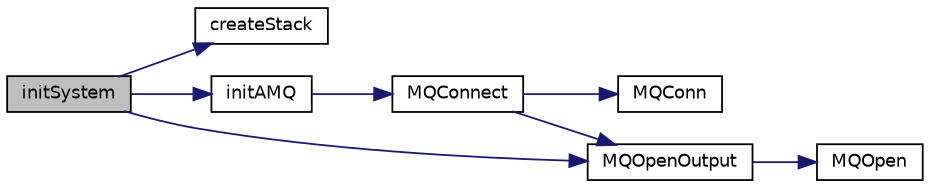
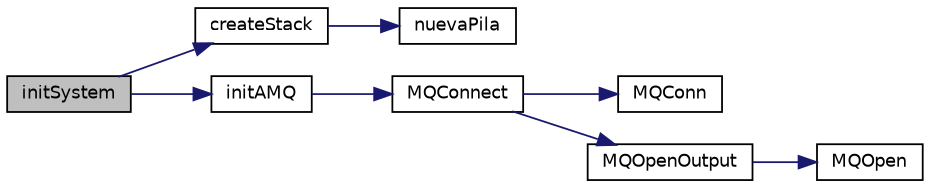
none -> (458, 26)
(345, 147) -> none
